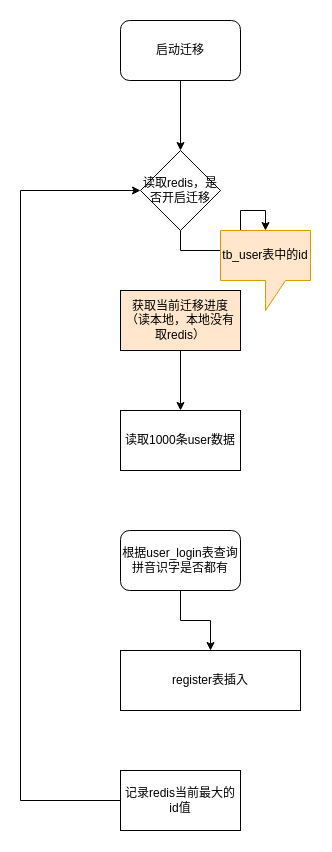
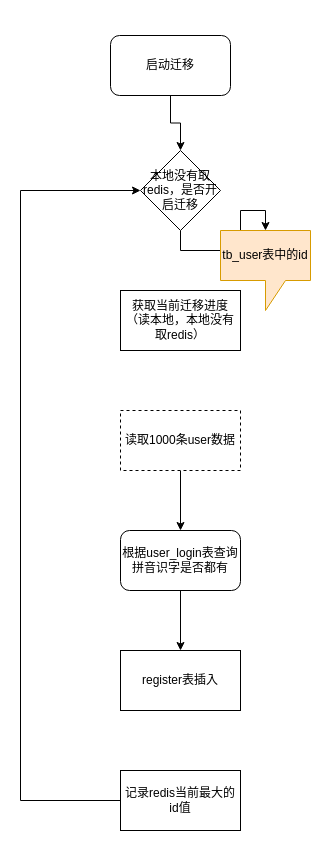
(181, 51) -> (171, 66)
(181, 191) -> (181, 191)
(181, 321) -> (181, 321)
(181, 377) -> none
(181, 441) -> (181, 441)
none -> (181, 497)
(211, 681) -> (181, 681)
